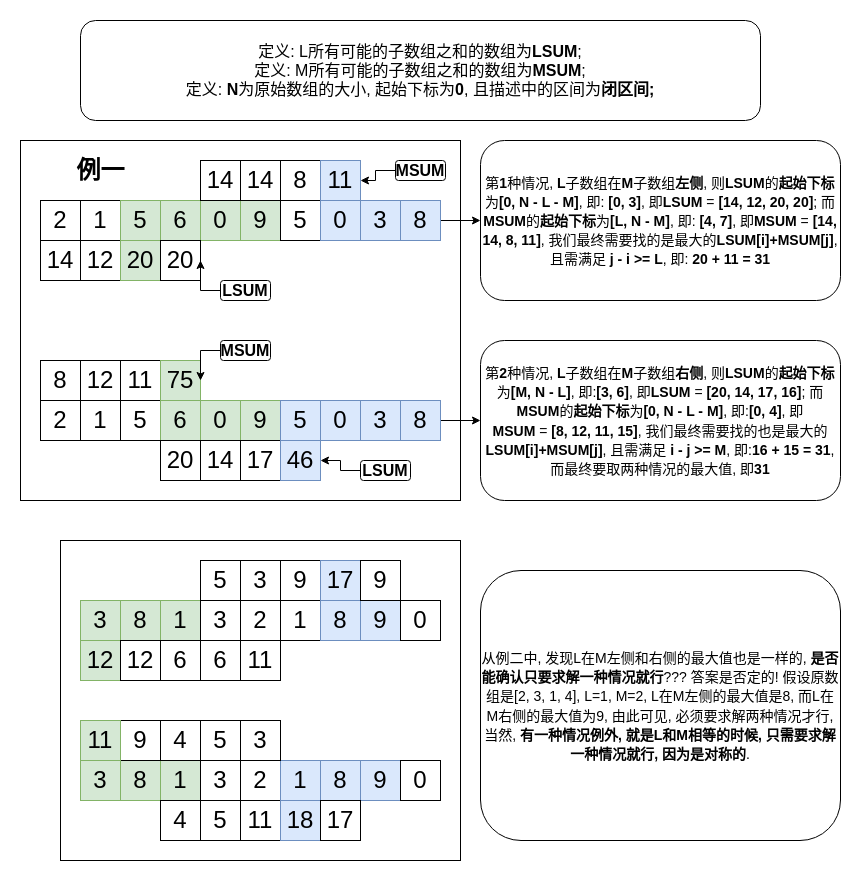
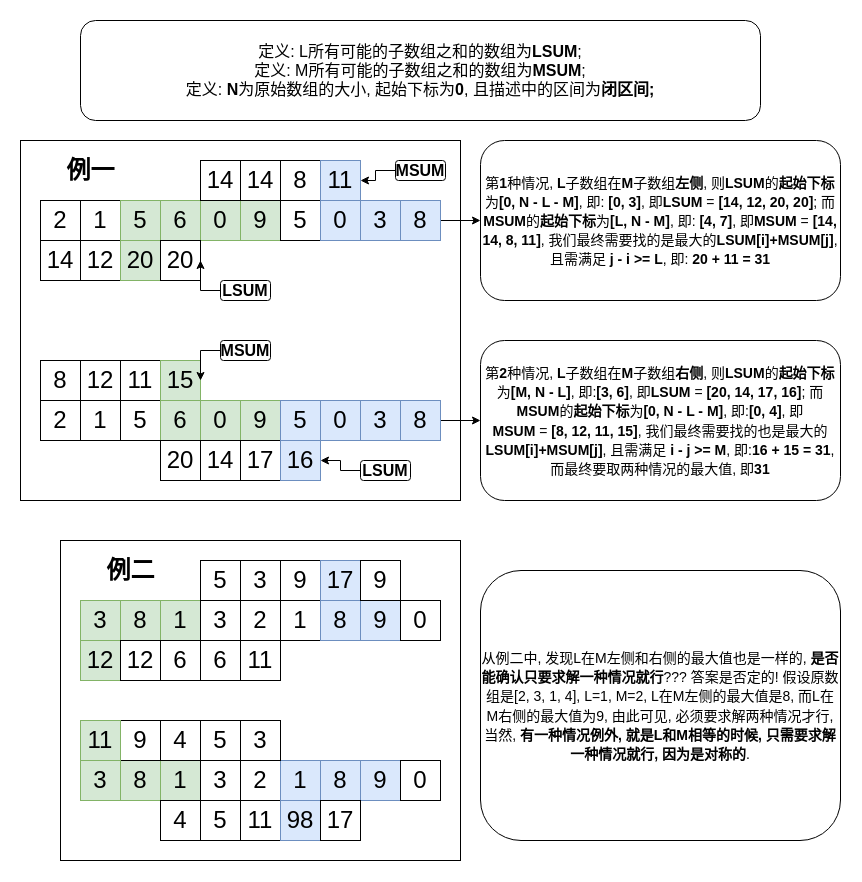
(101, 171) -> (91, 171)
(181, 381) -> (181, 381)
(301, 461) -> (301, 461)
none -> (131, 571)
(301, 821) -> (301, 821)
